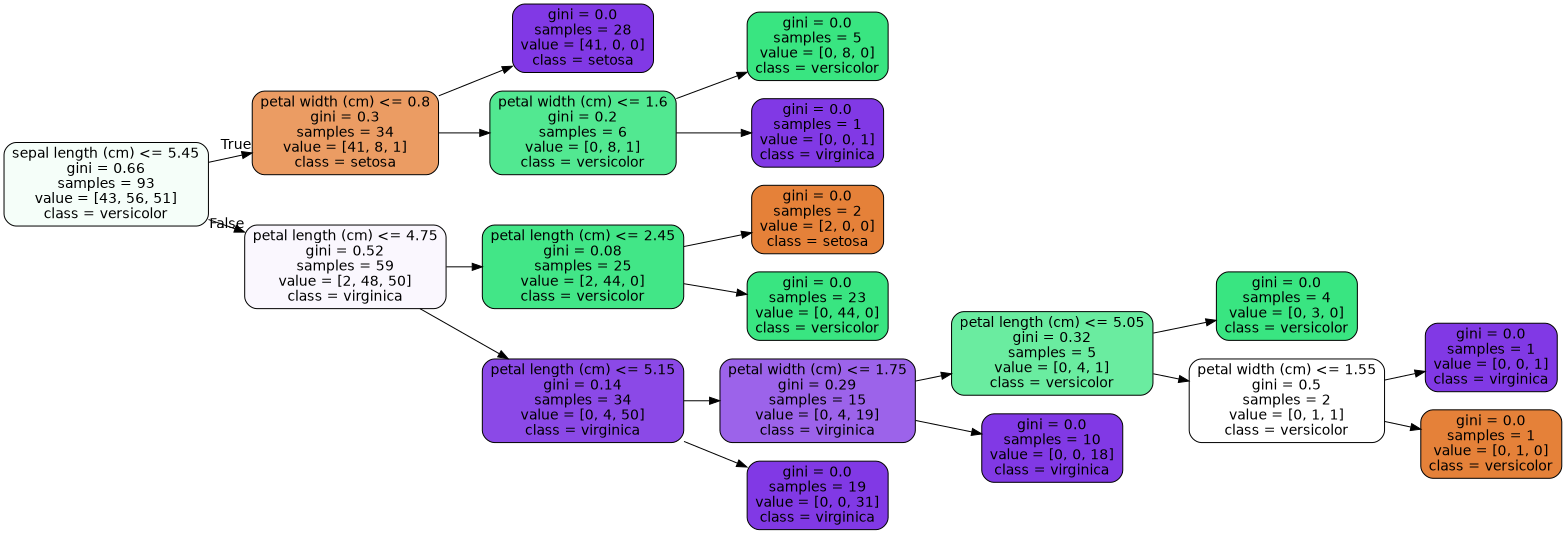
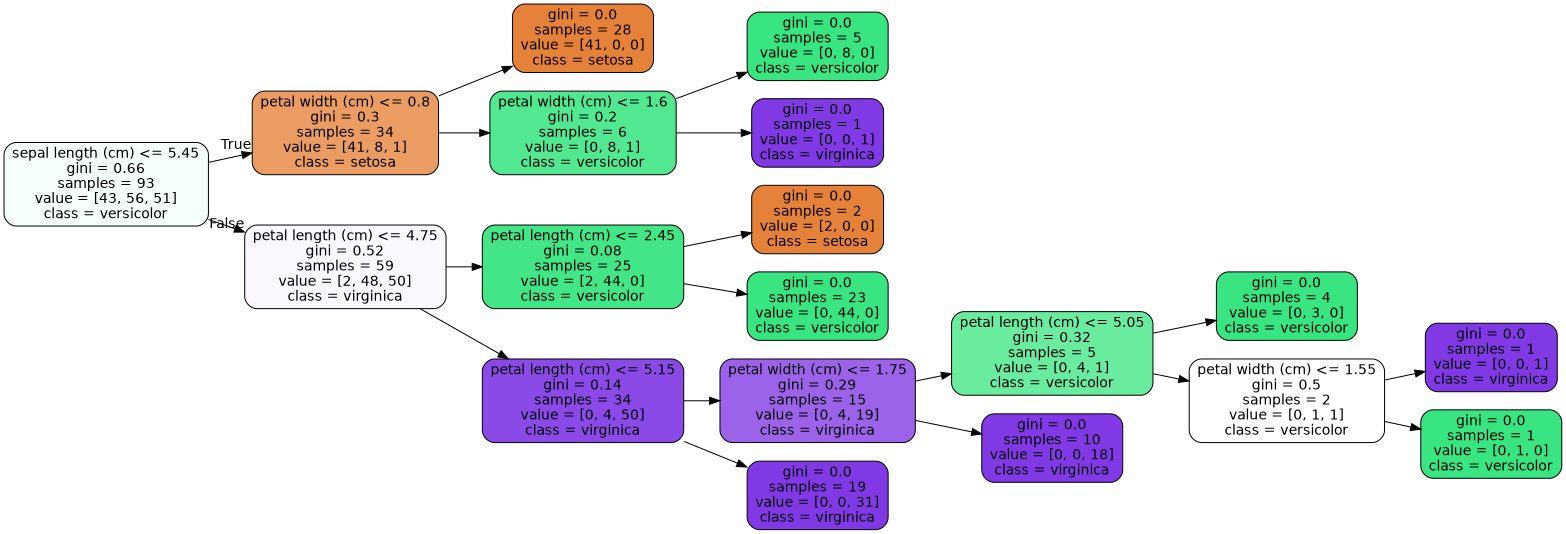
(583, 38) -> (583, 38)
(1491, 444) -> (1491, 444)
